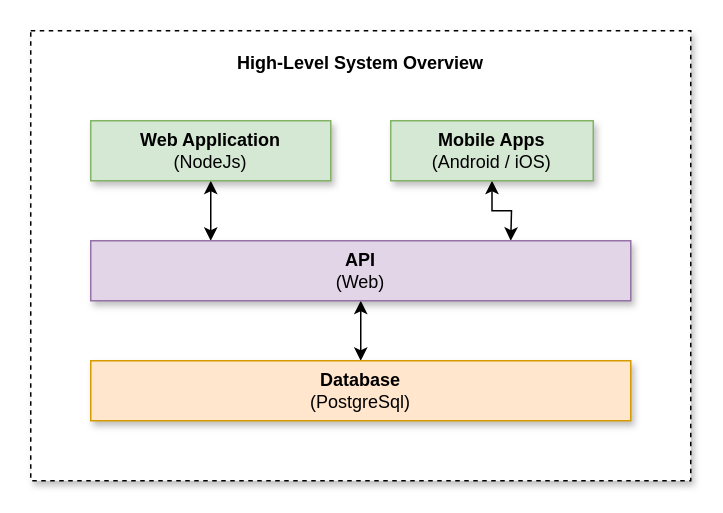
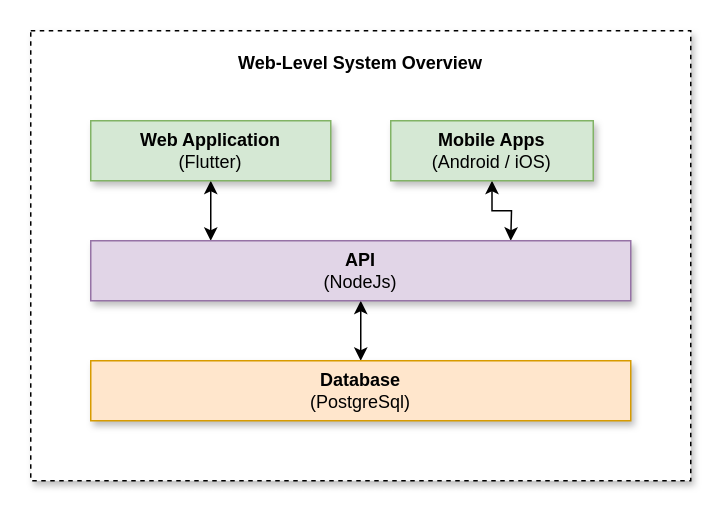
(361, 64) -> (361, 64)
(211, 151) -> (211, 151)
(361, 271) -> (361, 271)
